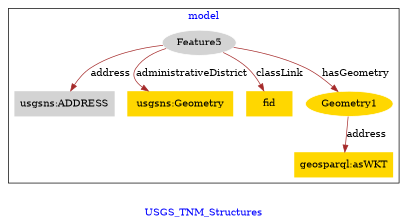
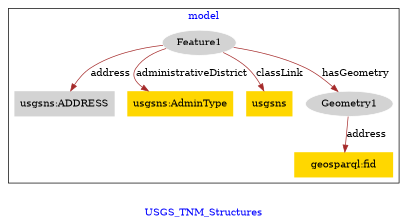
(199, 43) -> (199, 43)
(180, 104) -> (180, 104)
(269, 104) -> (269, 104)
(349, 104) -> (349, 104)
(344, 165) -> (344, 165)
